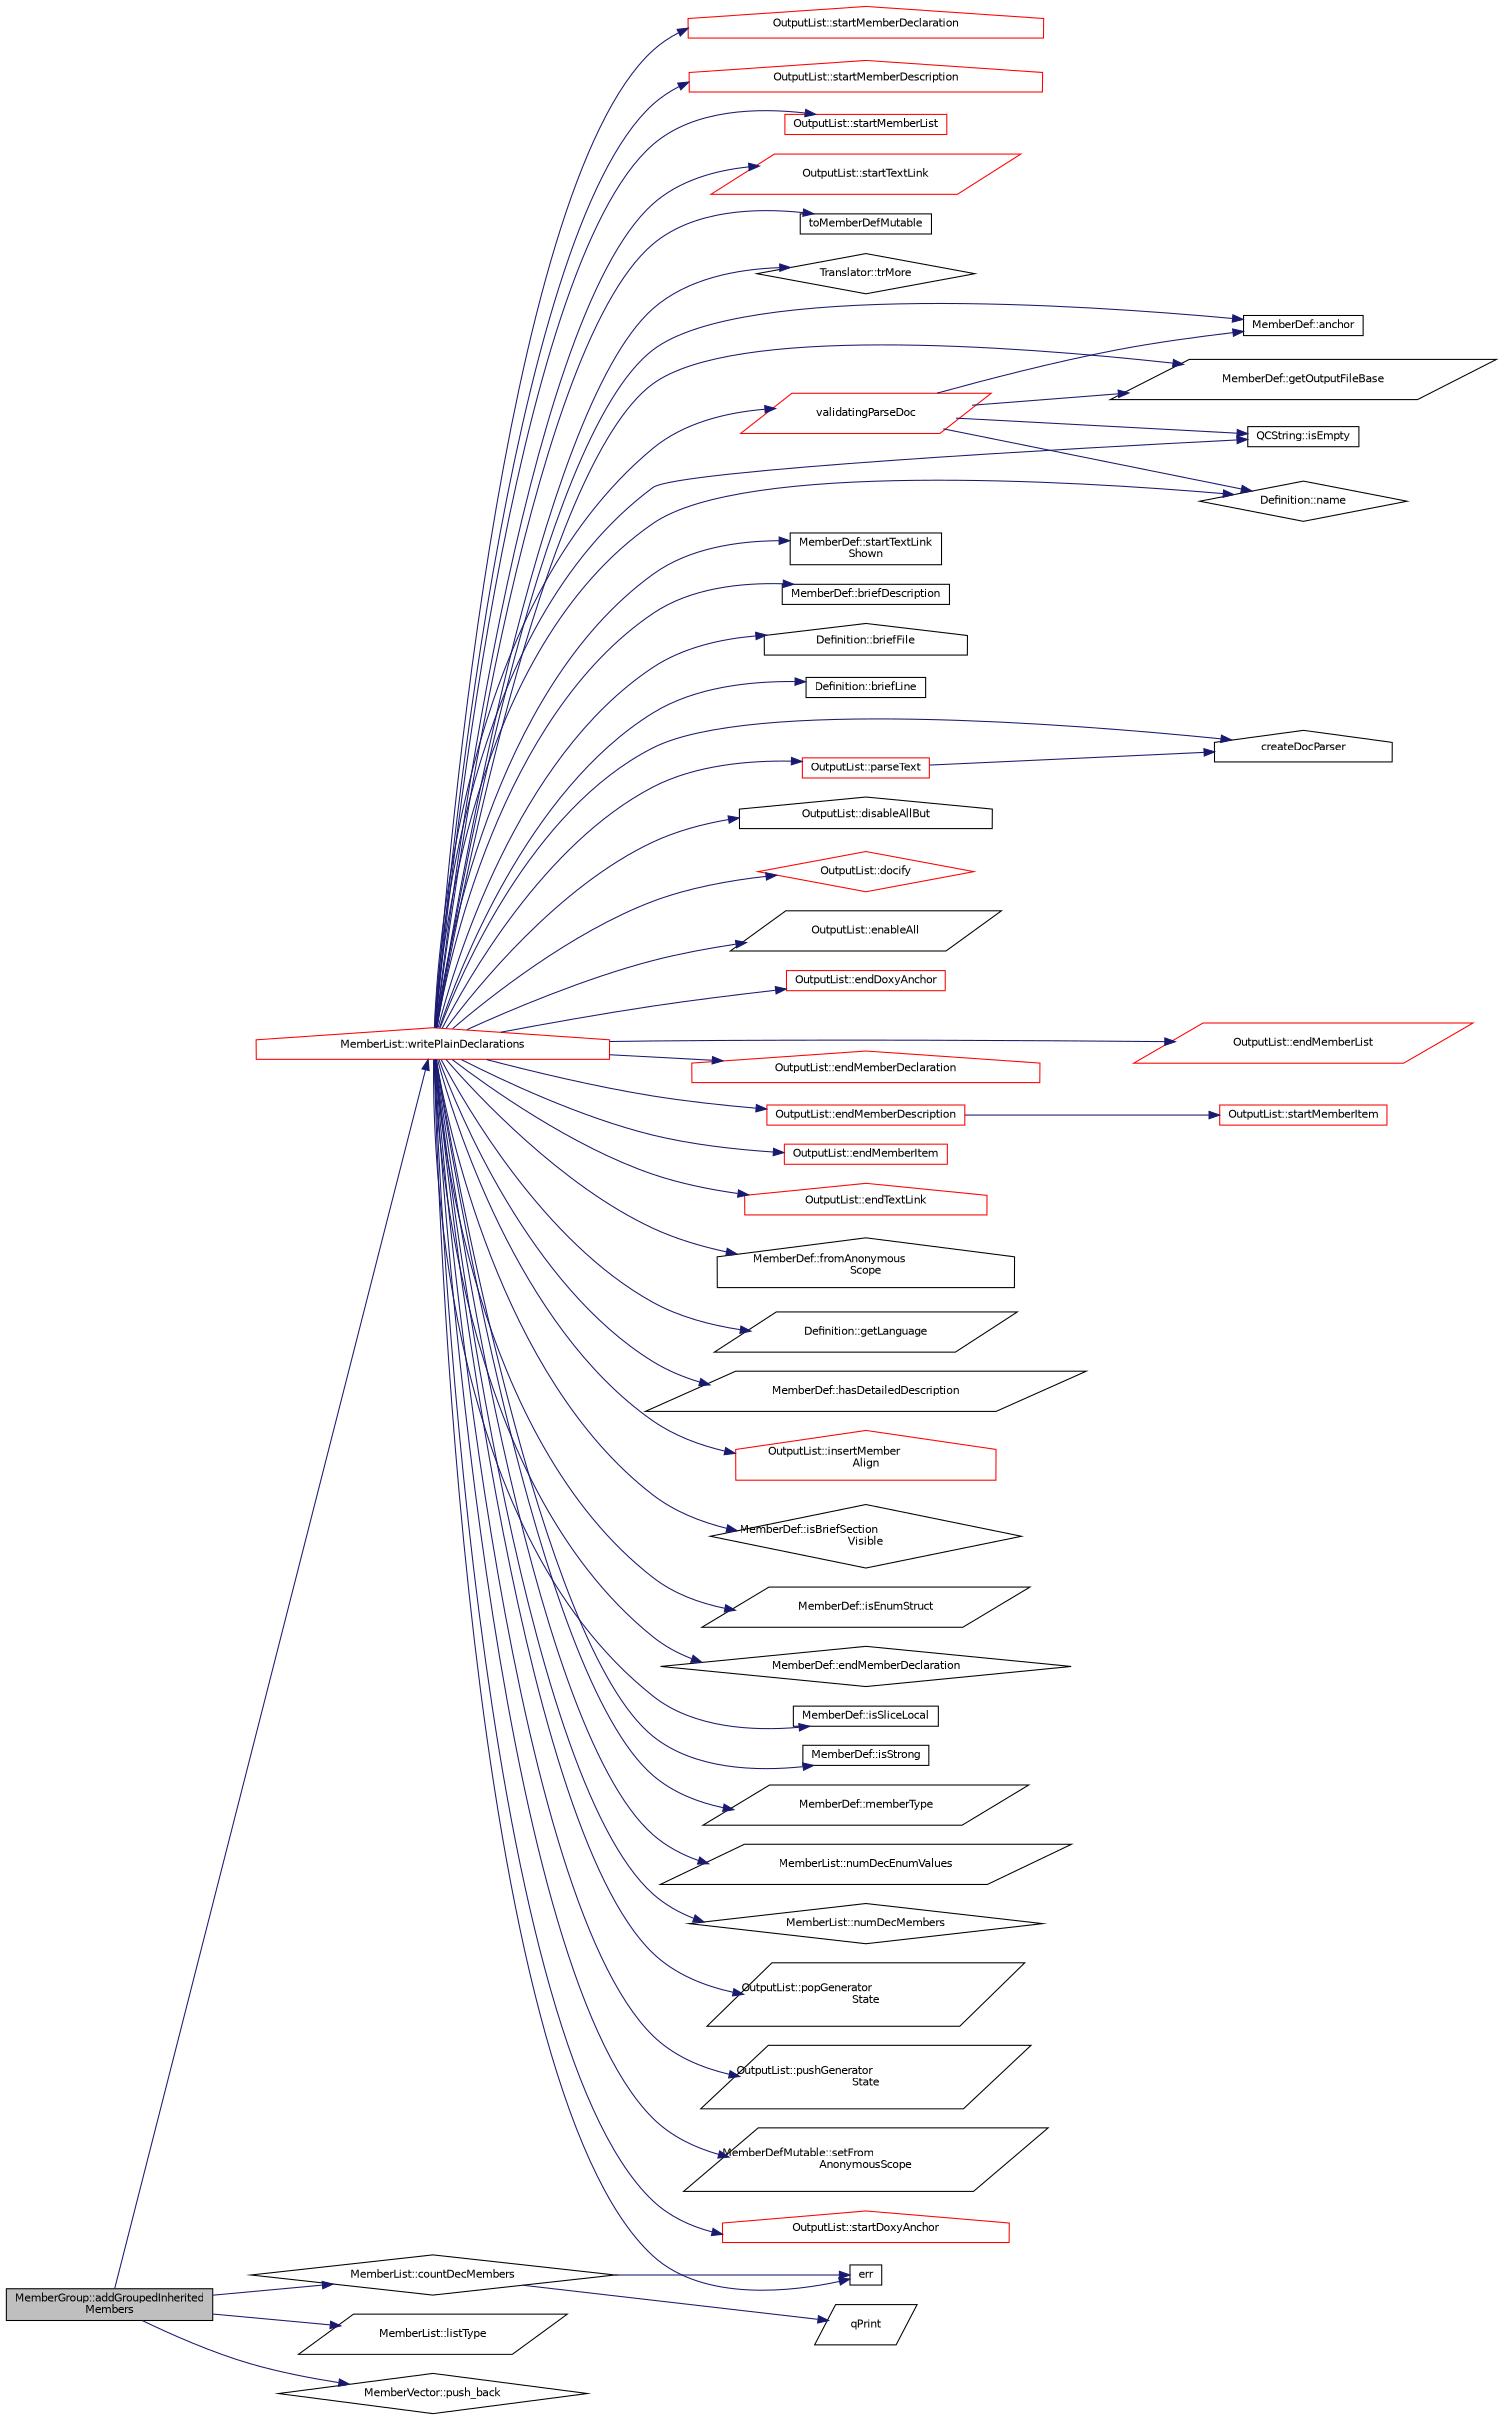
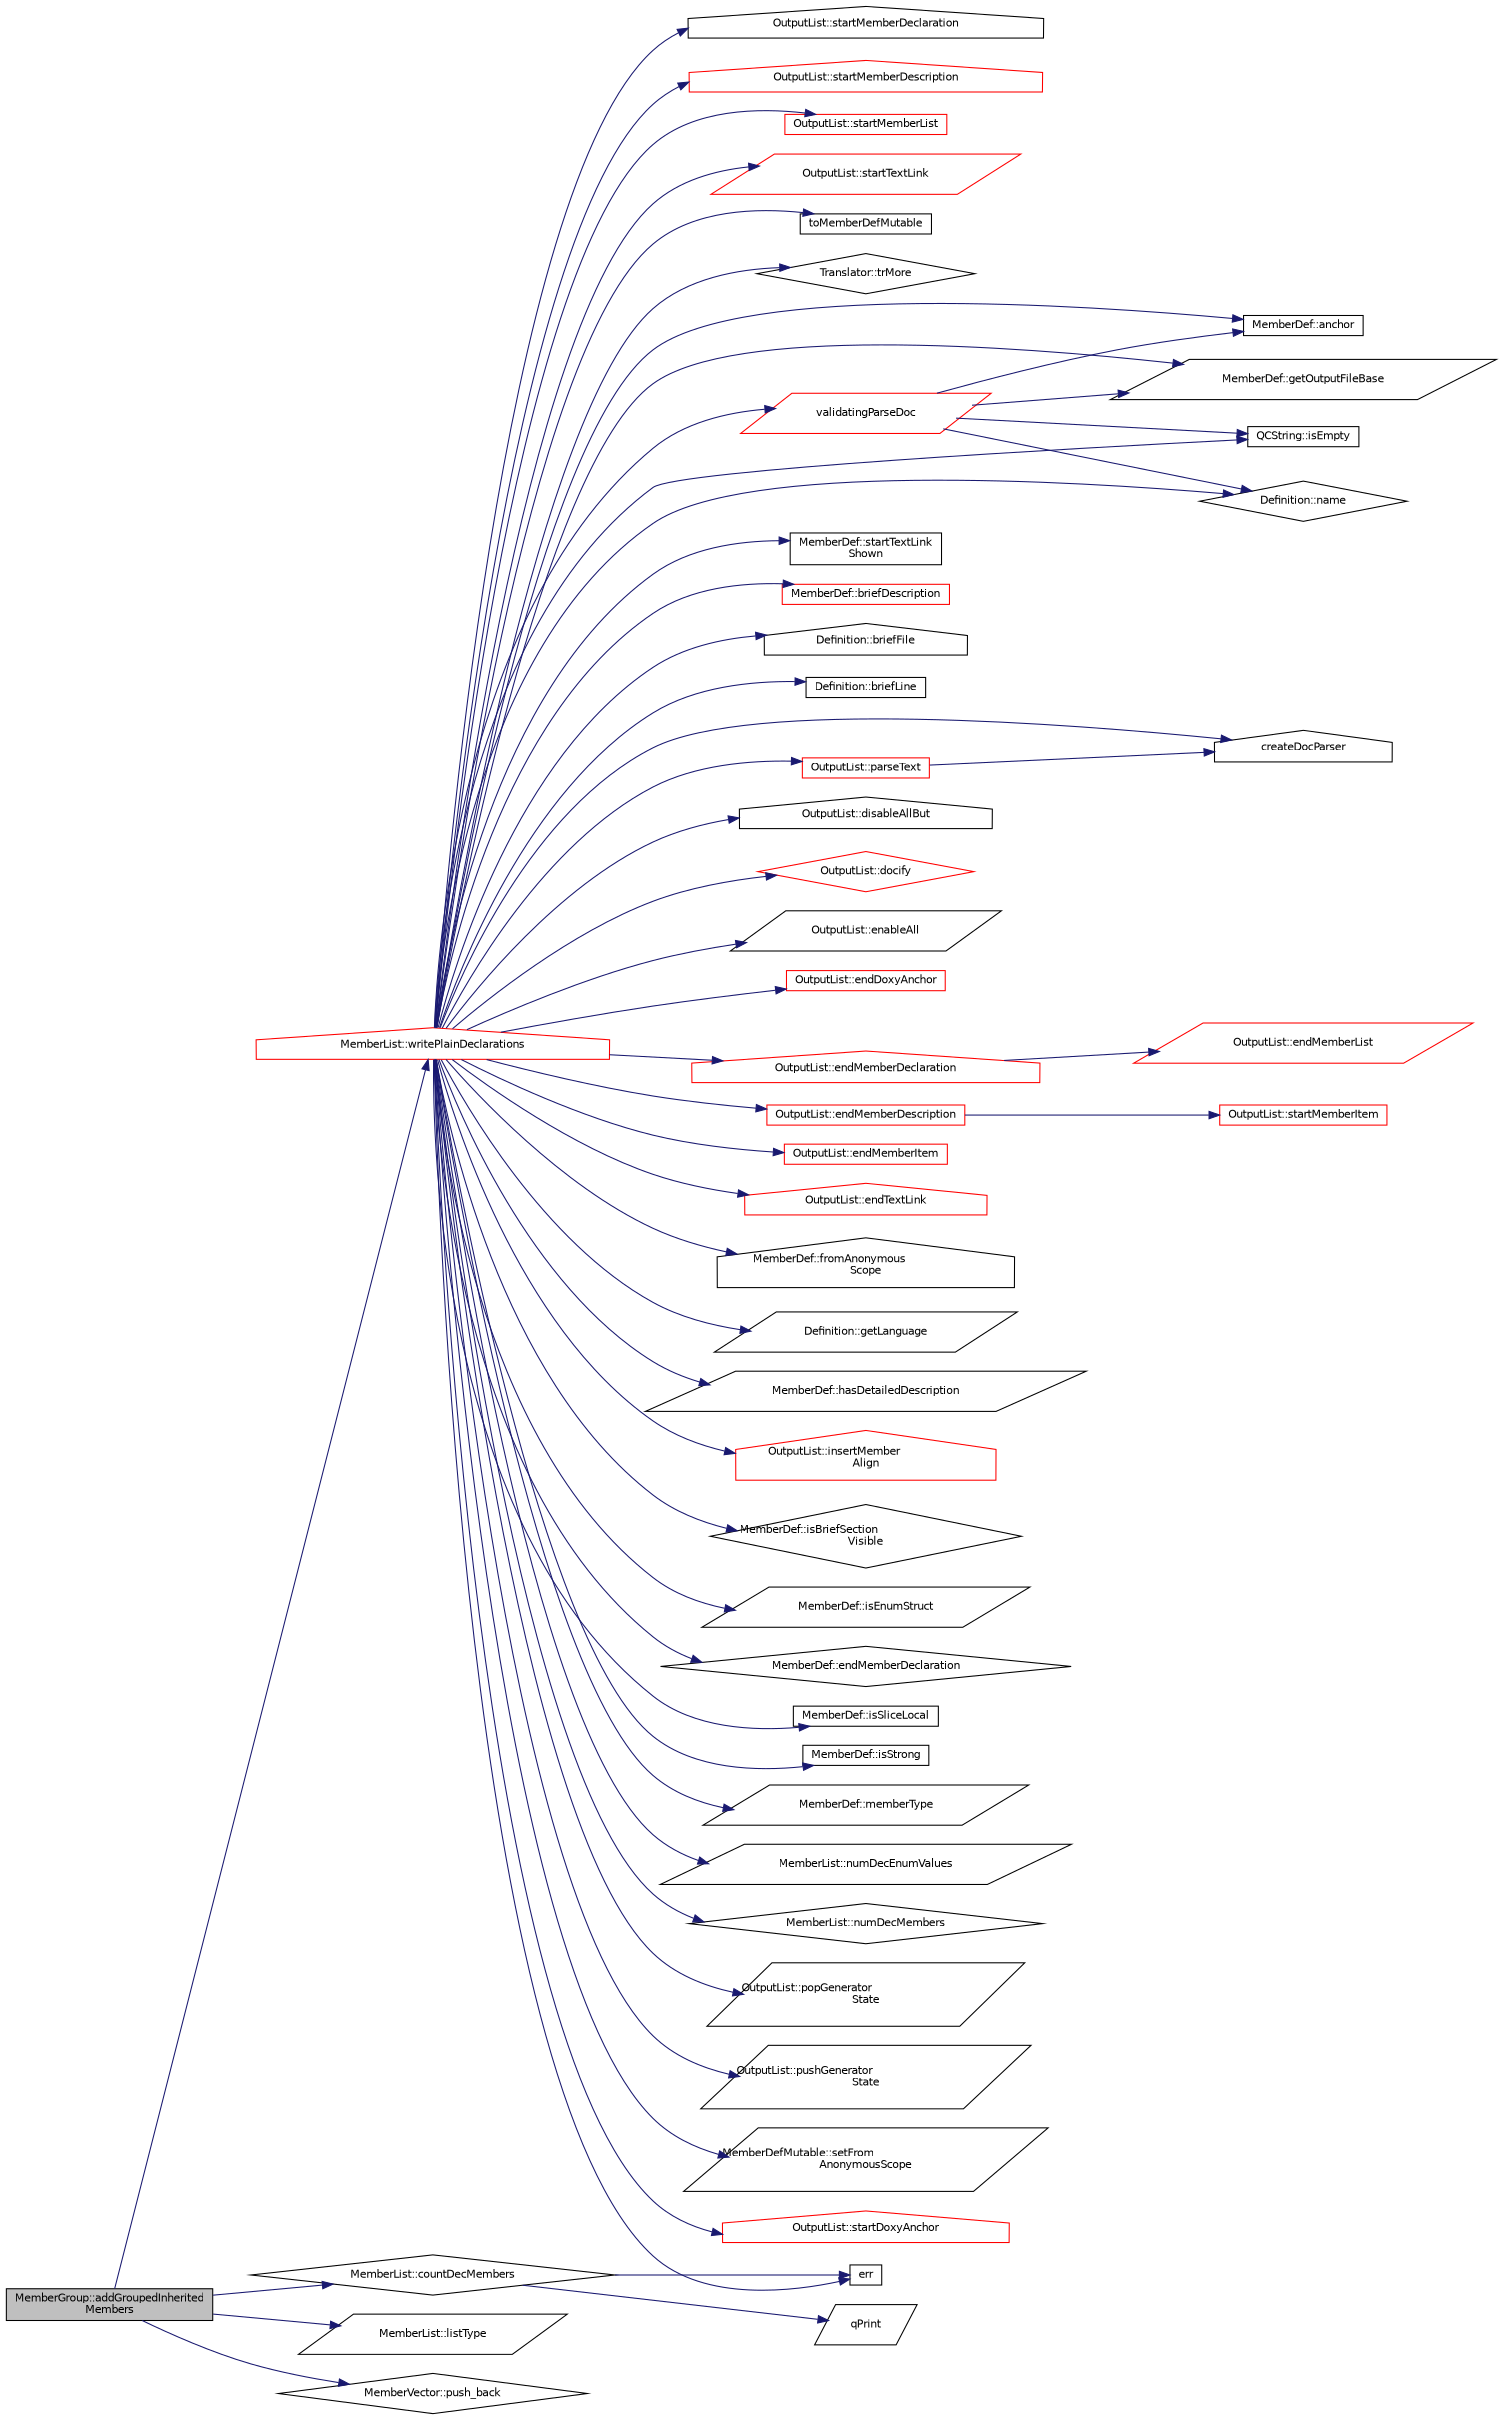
(866, 24) -> (866, 24)
(866, 594) -> (866, 594)
(887, 1040) -> (1076, 1056)
